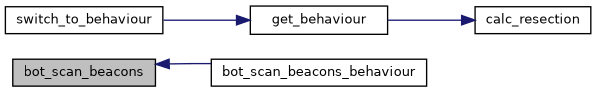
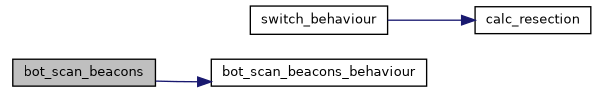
(84, 20) -> none
(319, 20) -> (319, 20)
(190, 64) -> (177, 82)
